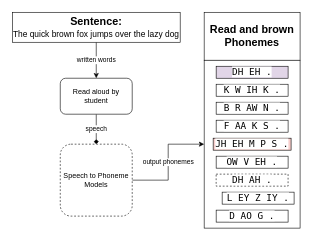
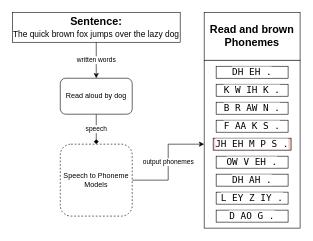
(252, 72) -> (252, 72)
(96, 96) -> (96, 96)
(252, 180) -> (252, 180)
(258, 198) -> (252, 198)
